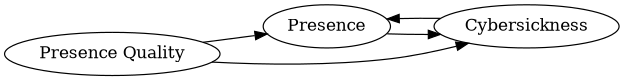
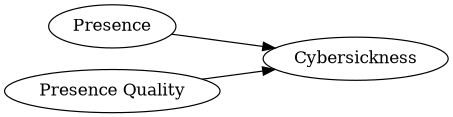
(420, 18) -> none
(229, 39) -> none
